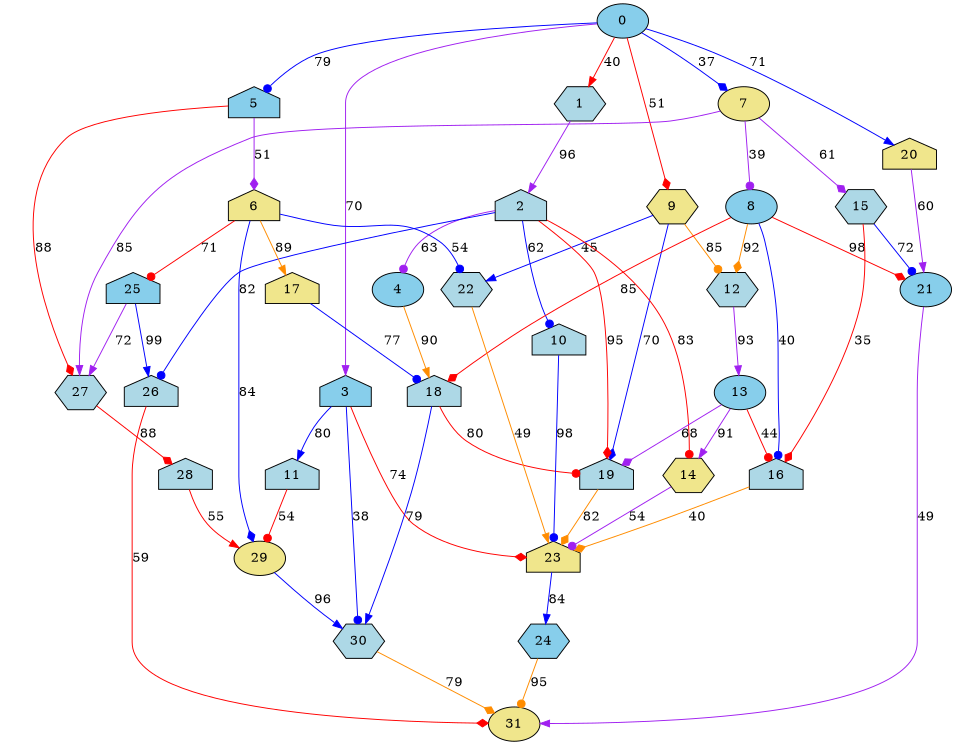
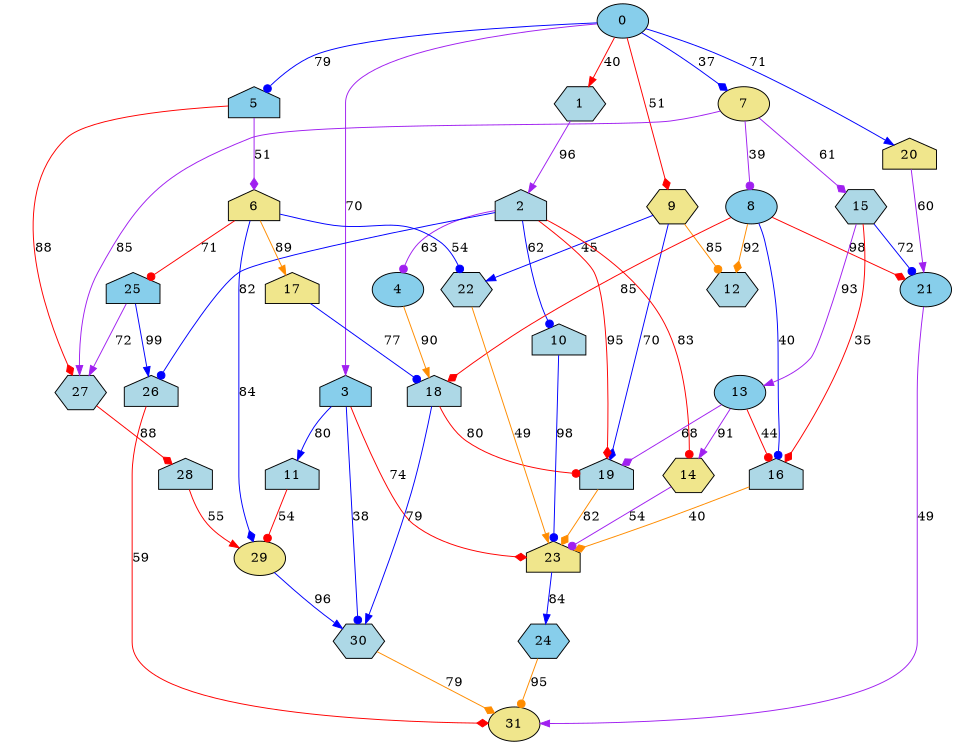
(736, 336) -> (829, 313)
